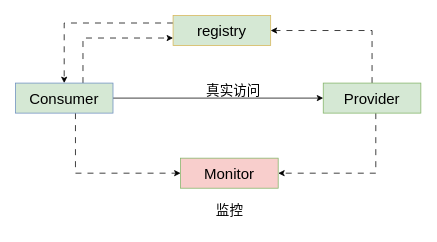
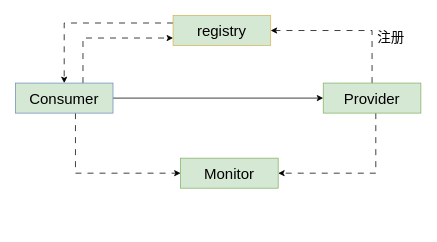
none -> (390, 38)
(233, 90) -> none
(229, 173) -> (229, 173)
(229, 210) -> none
